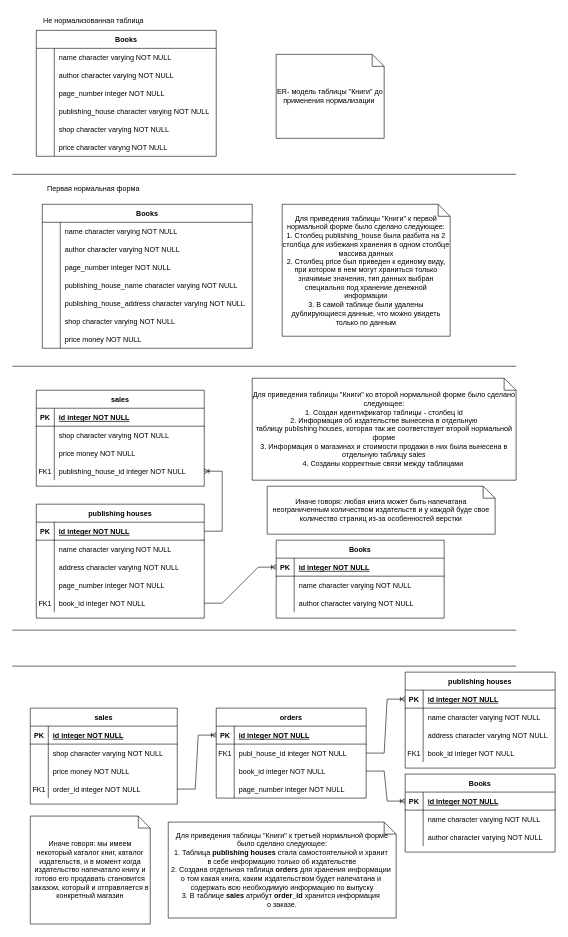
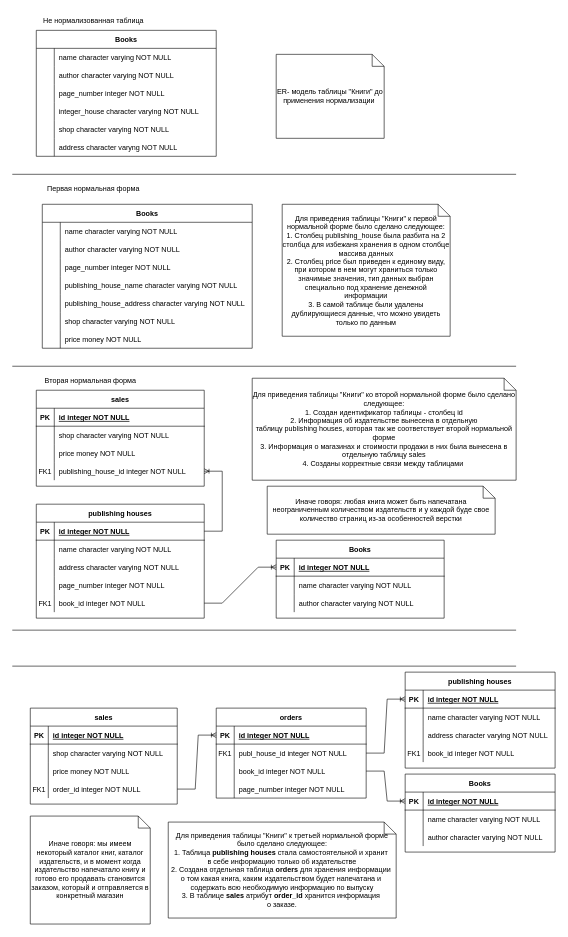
(139, 112) -> (135, 112)
(117, 148) -> (122, 148)
none -> (90, 381)
